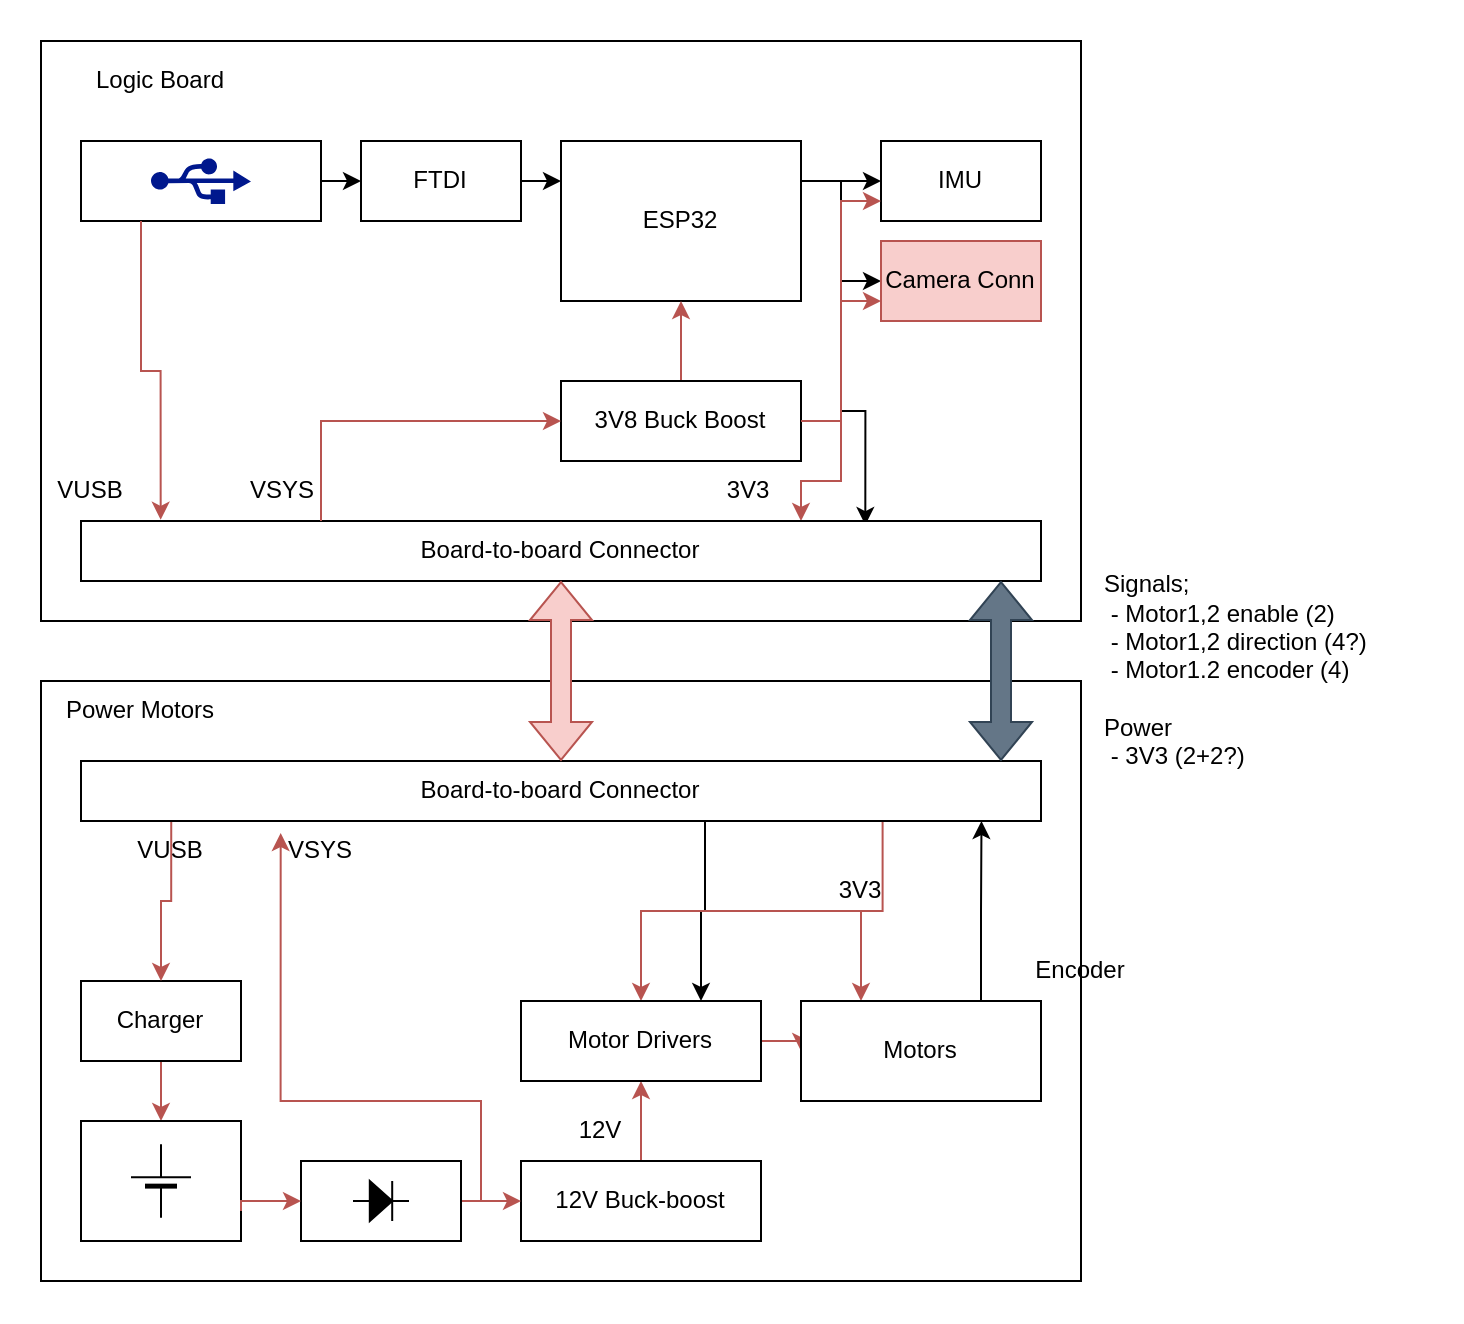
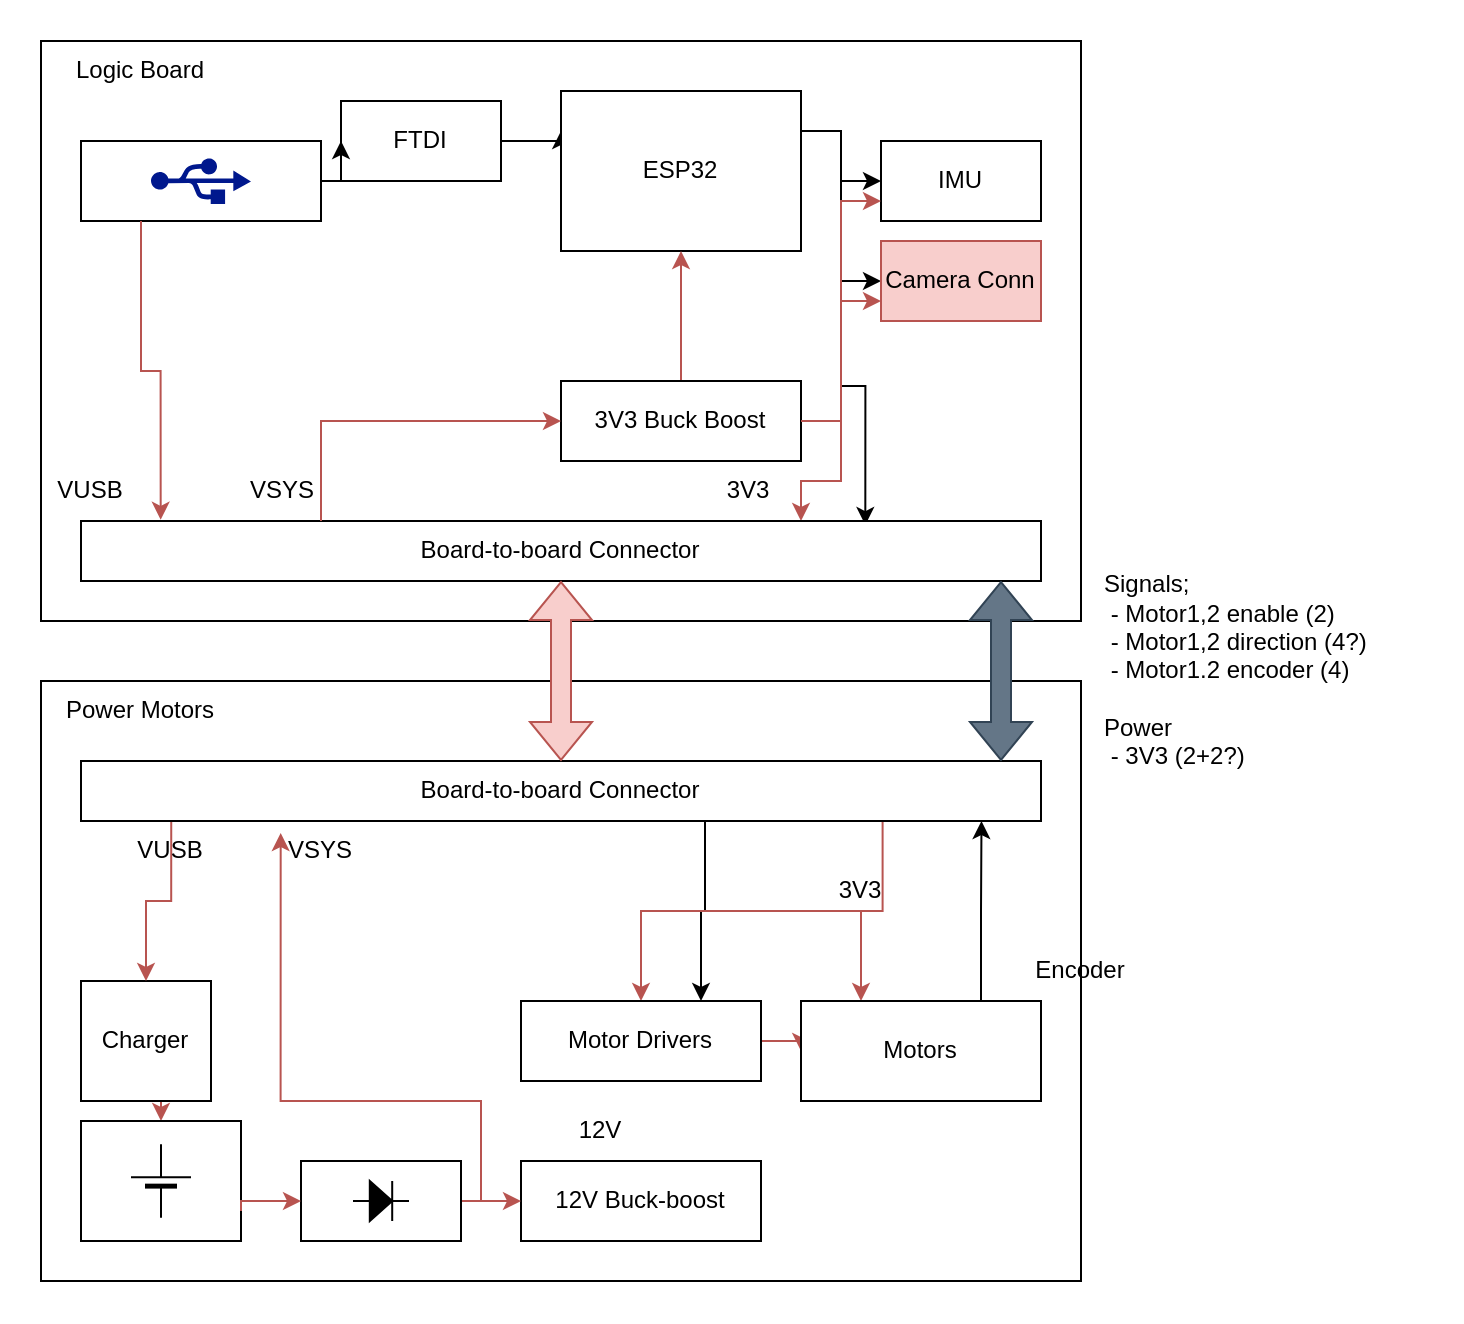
(161, 81) -> (141, 71)
(441, 181) -> (421, 141)
(681, 221) -> (681, 171)
(681, 421) -> (681, 421)
(161, 1021) -> (146, 1041)
(641, 1128) -> none
